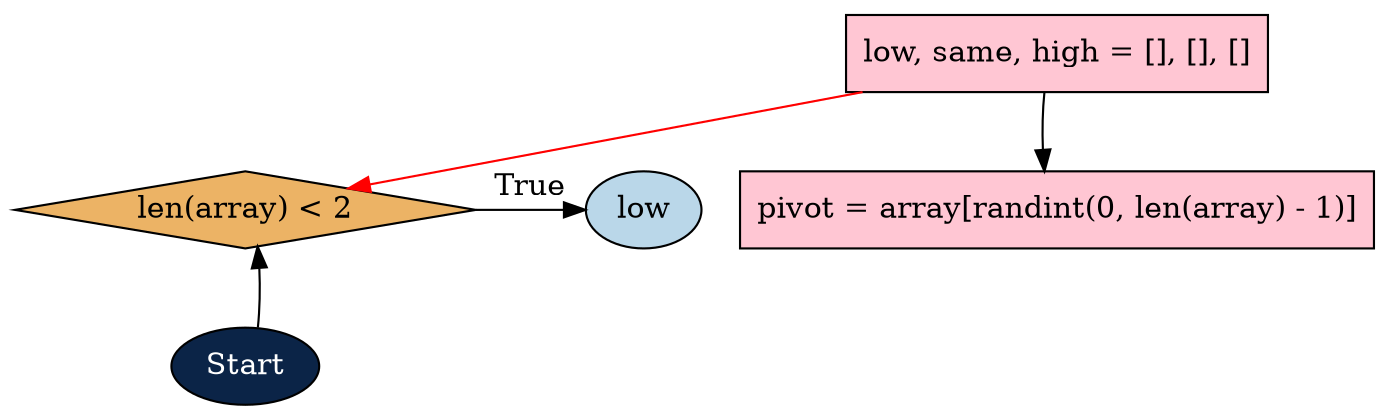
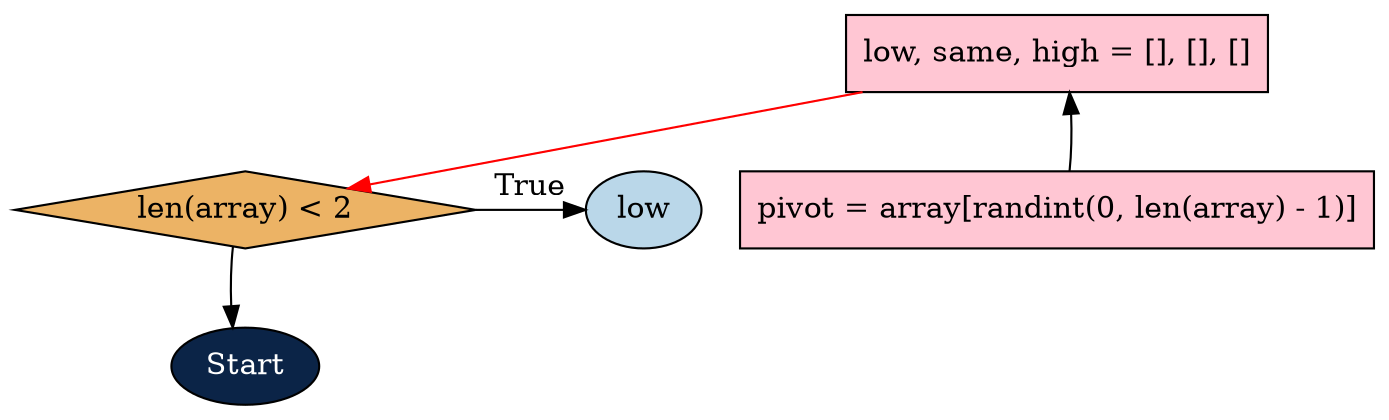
(1043, 121) -> (1071, 143)
(260, 298) -> (231, 276)
